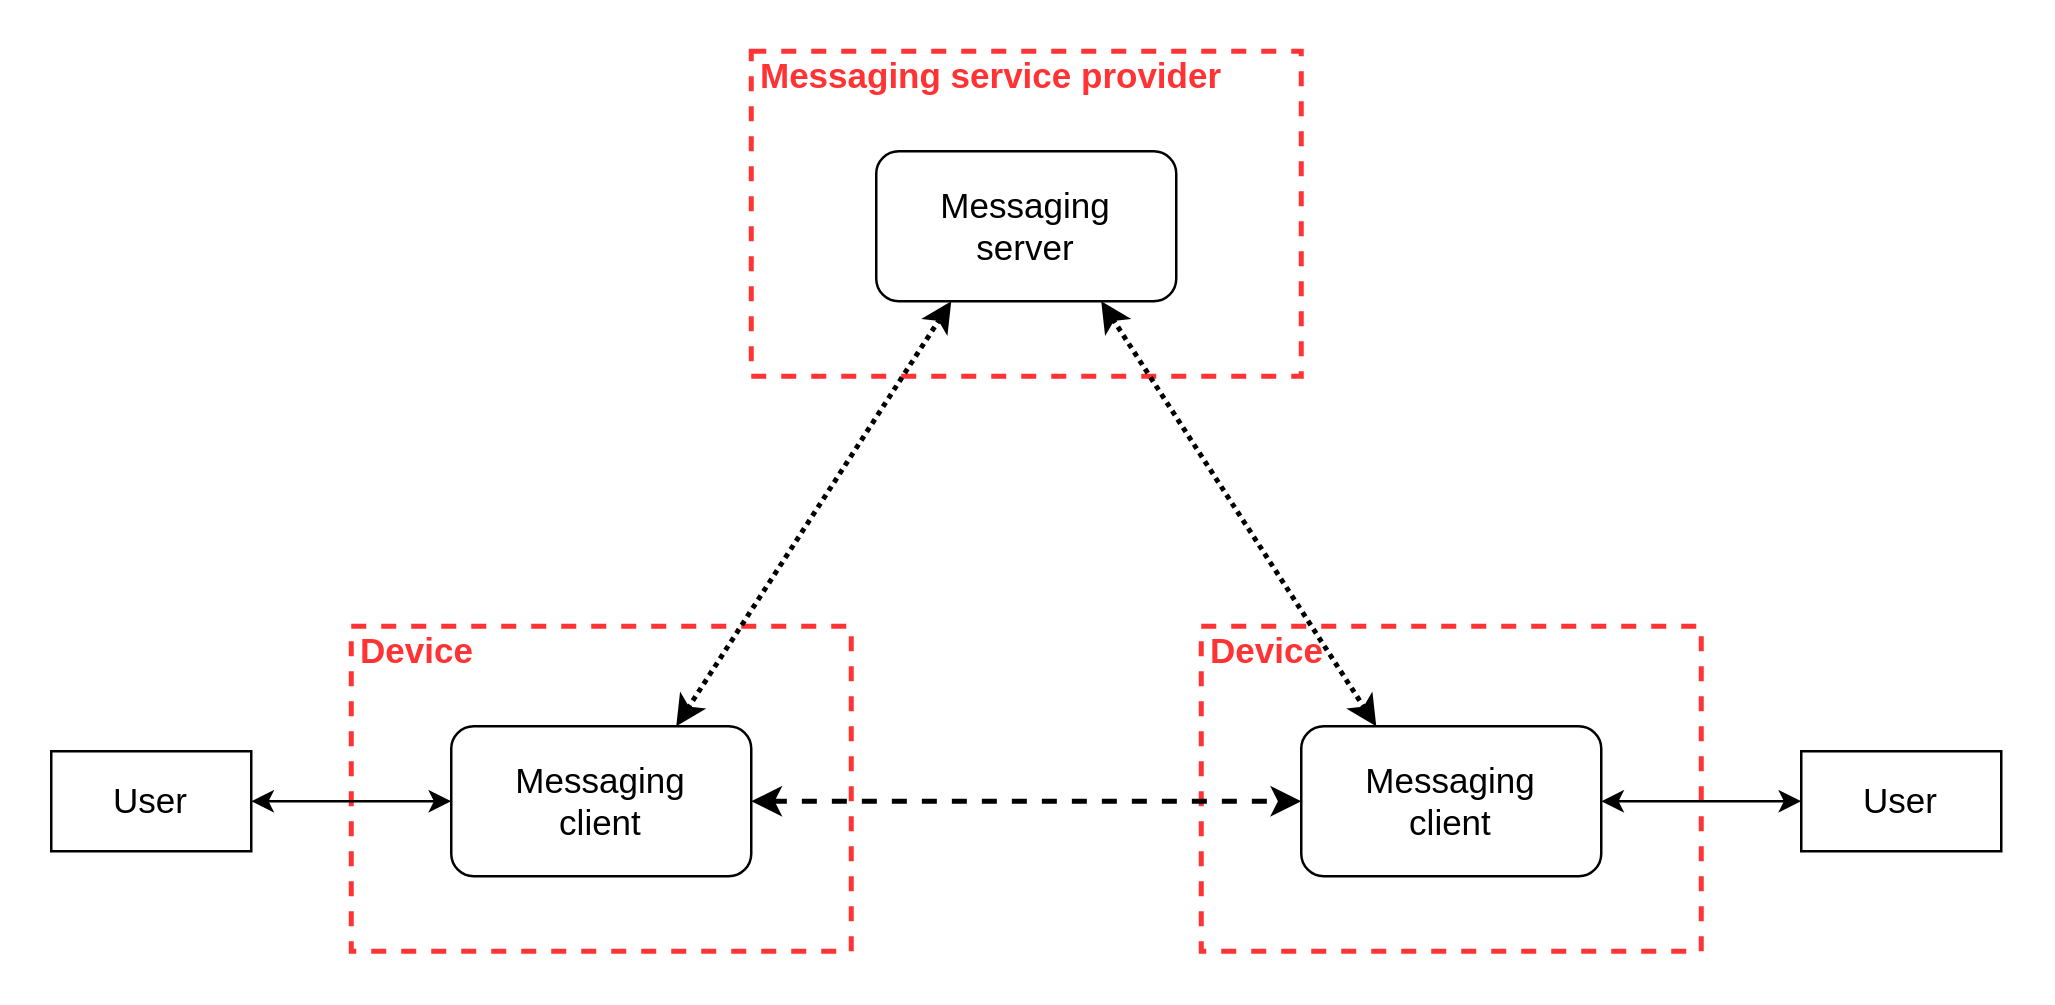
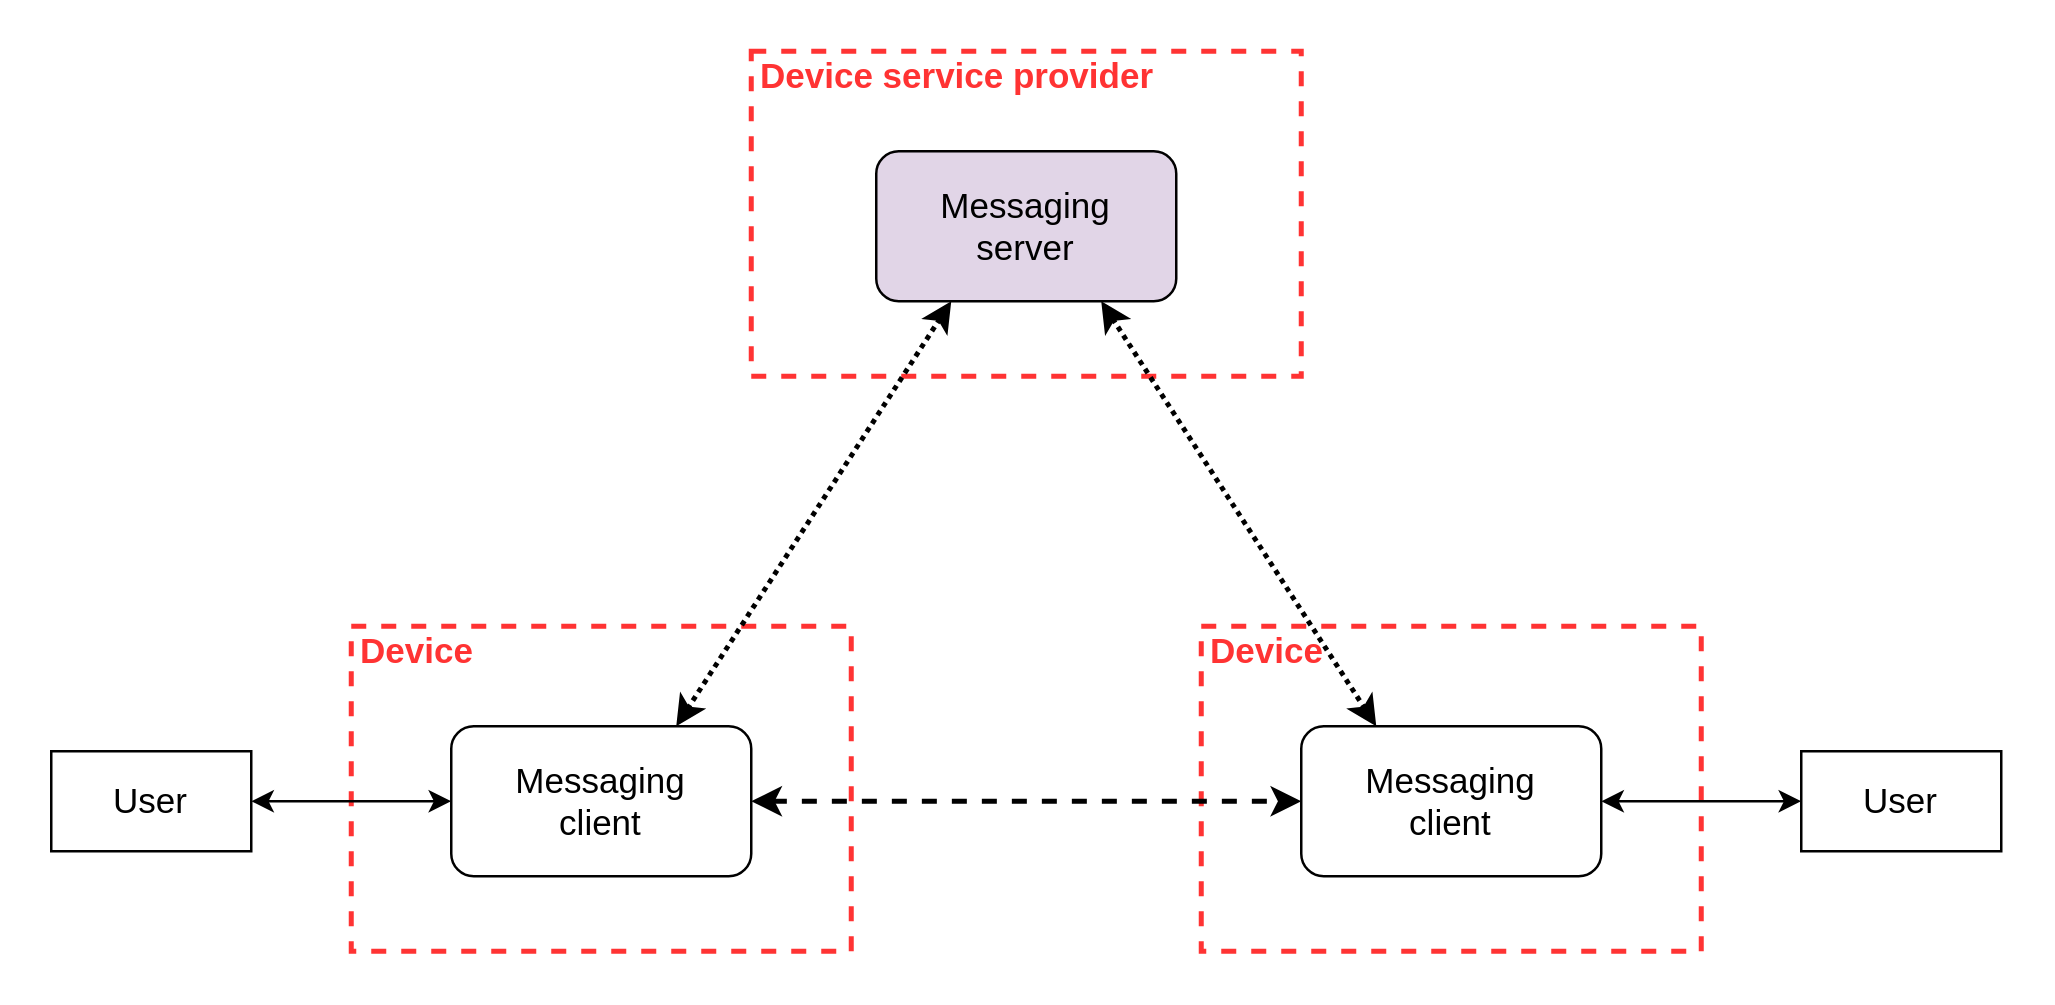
(960, 74) -> (935, 74)
(1026, 226) -> (1026, 226)
